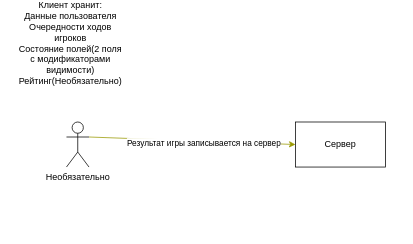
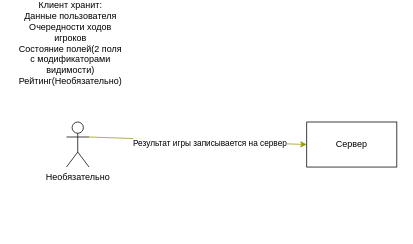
(340, 144) -> (351, 144)
